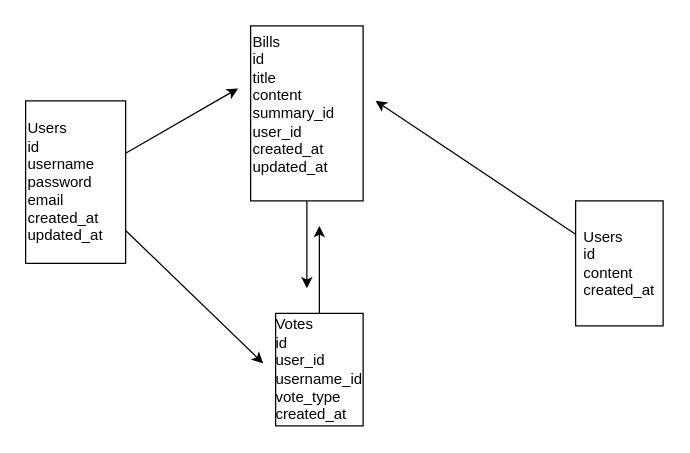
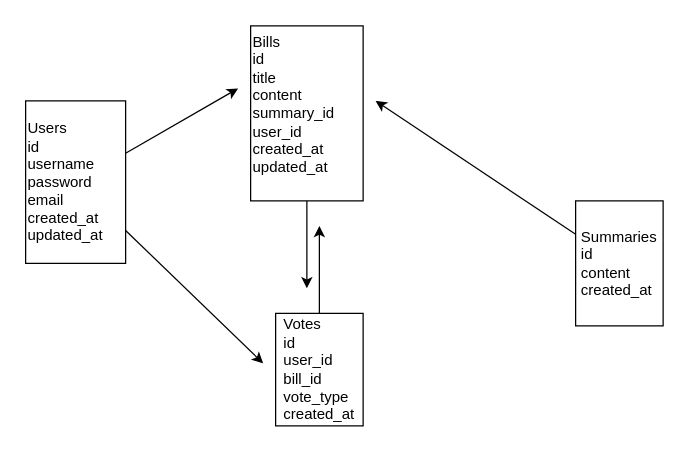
(619, 263) -> (619, 263)
(319, 369) -> (319, 369)
